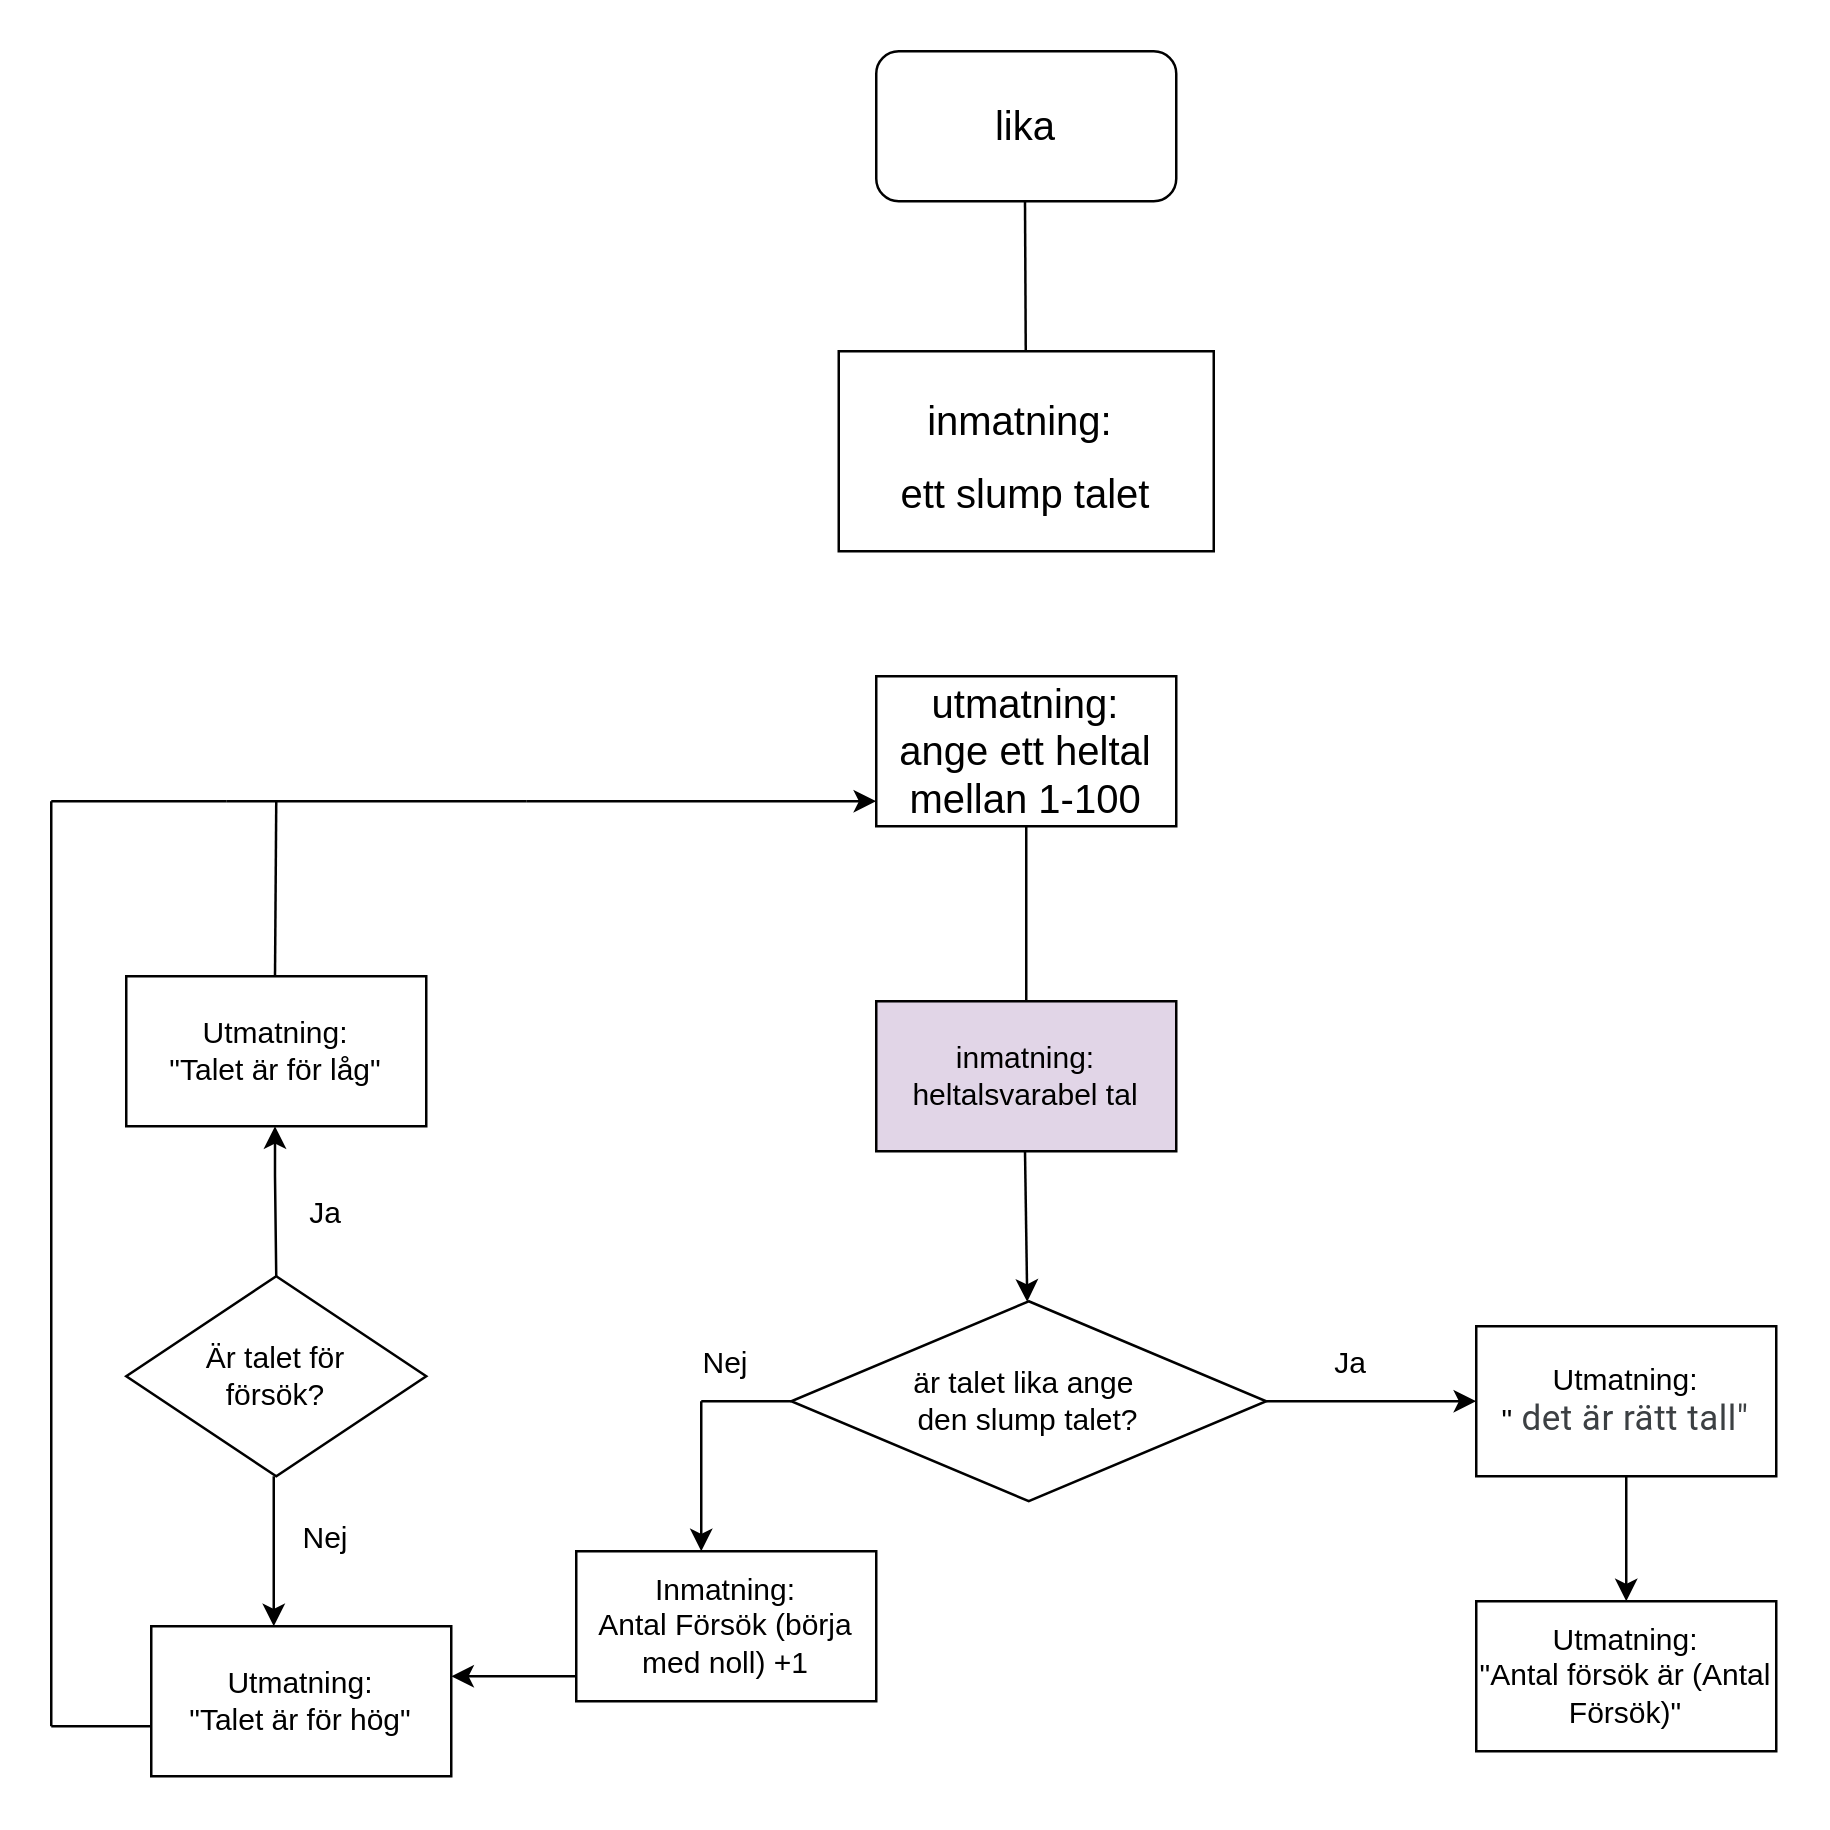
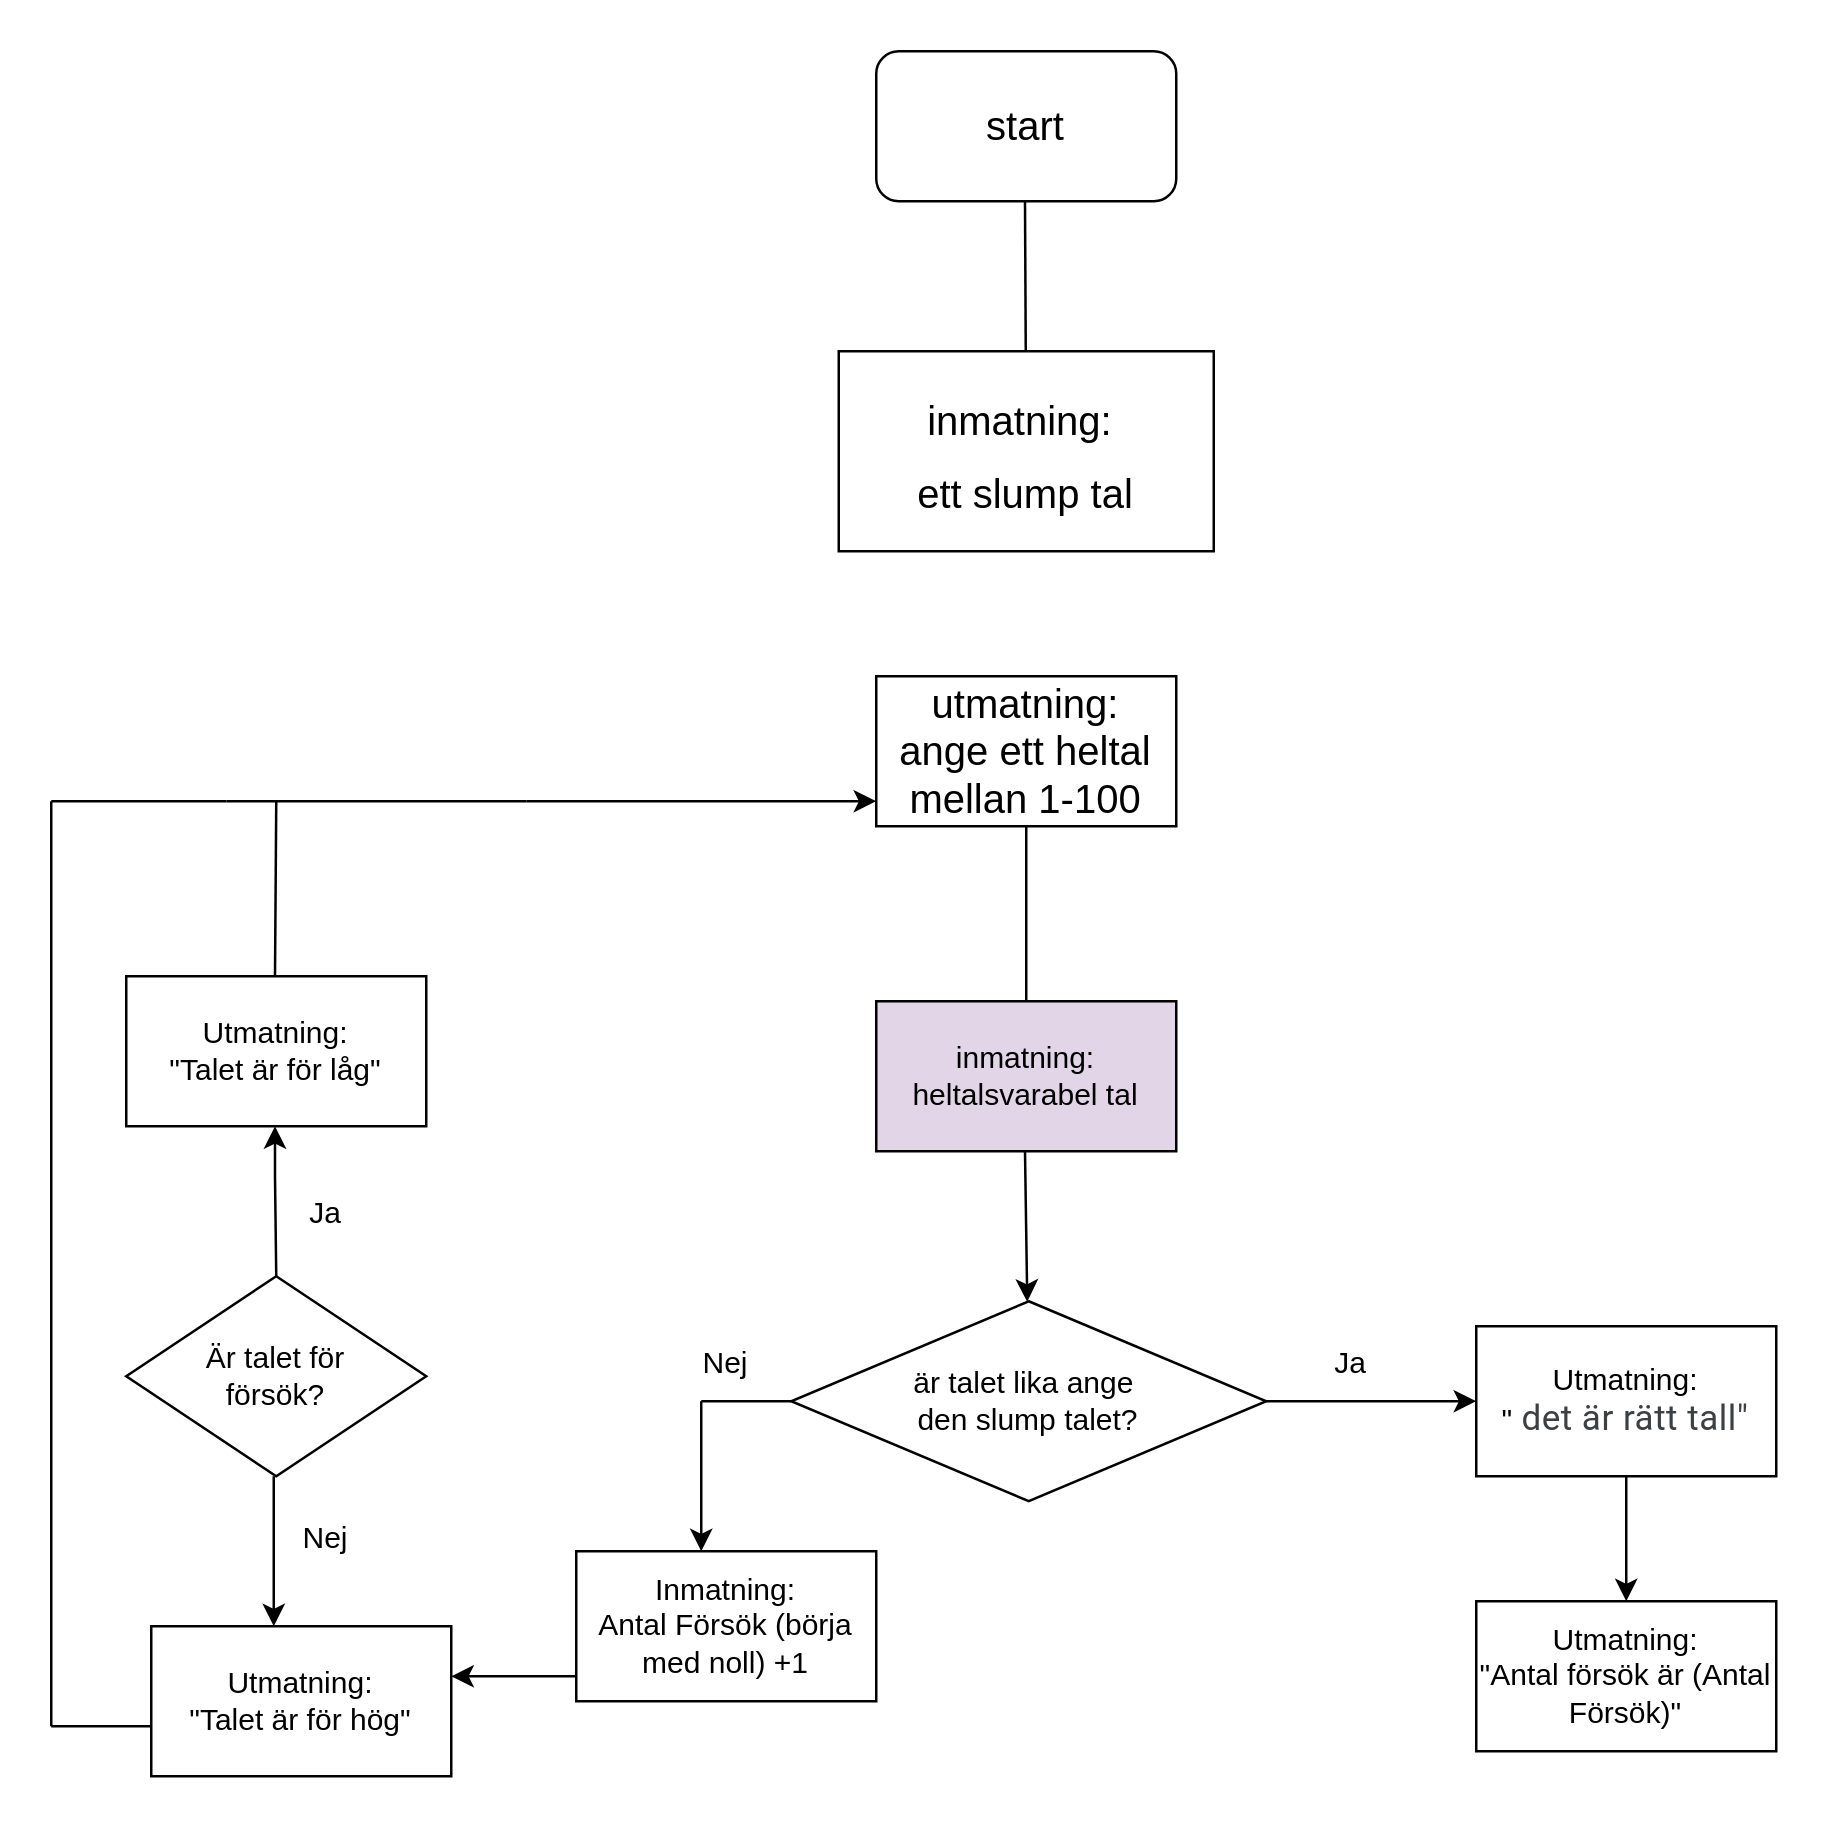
(1026, 126) -> (1026, 126)
(1026, 451) -> (1026, 451)
